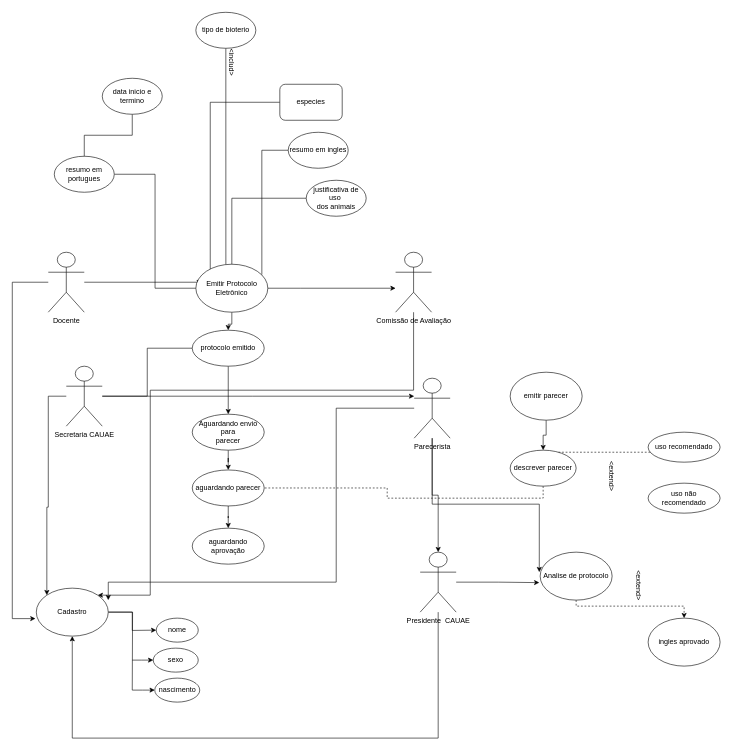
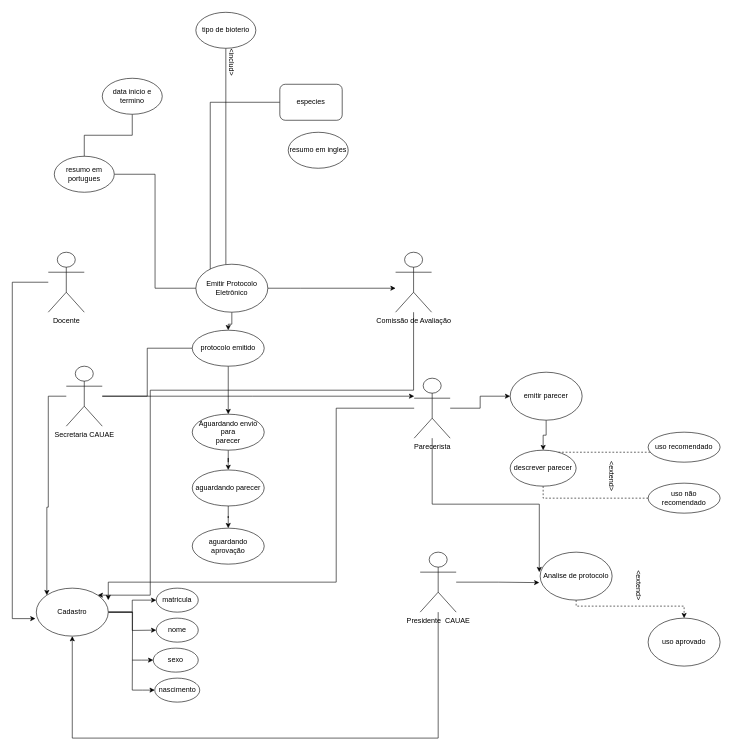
(236, 198) -> none
(336, 198) -> none
(262, 200) -> none
(141, 282) -> none
(438, 496) -> (480, 396)
(398, 498) -> (596, 498)
none -> (132, 600)
none -> (177, 600)
(684, 642) -> (684, 642)
